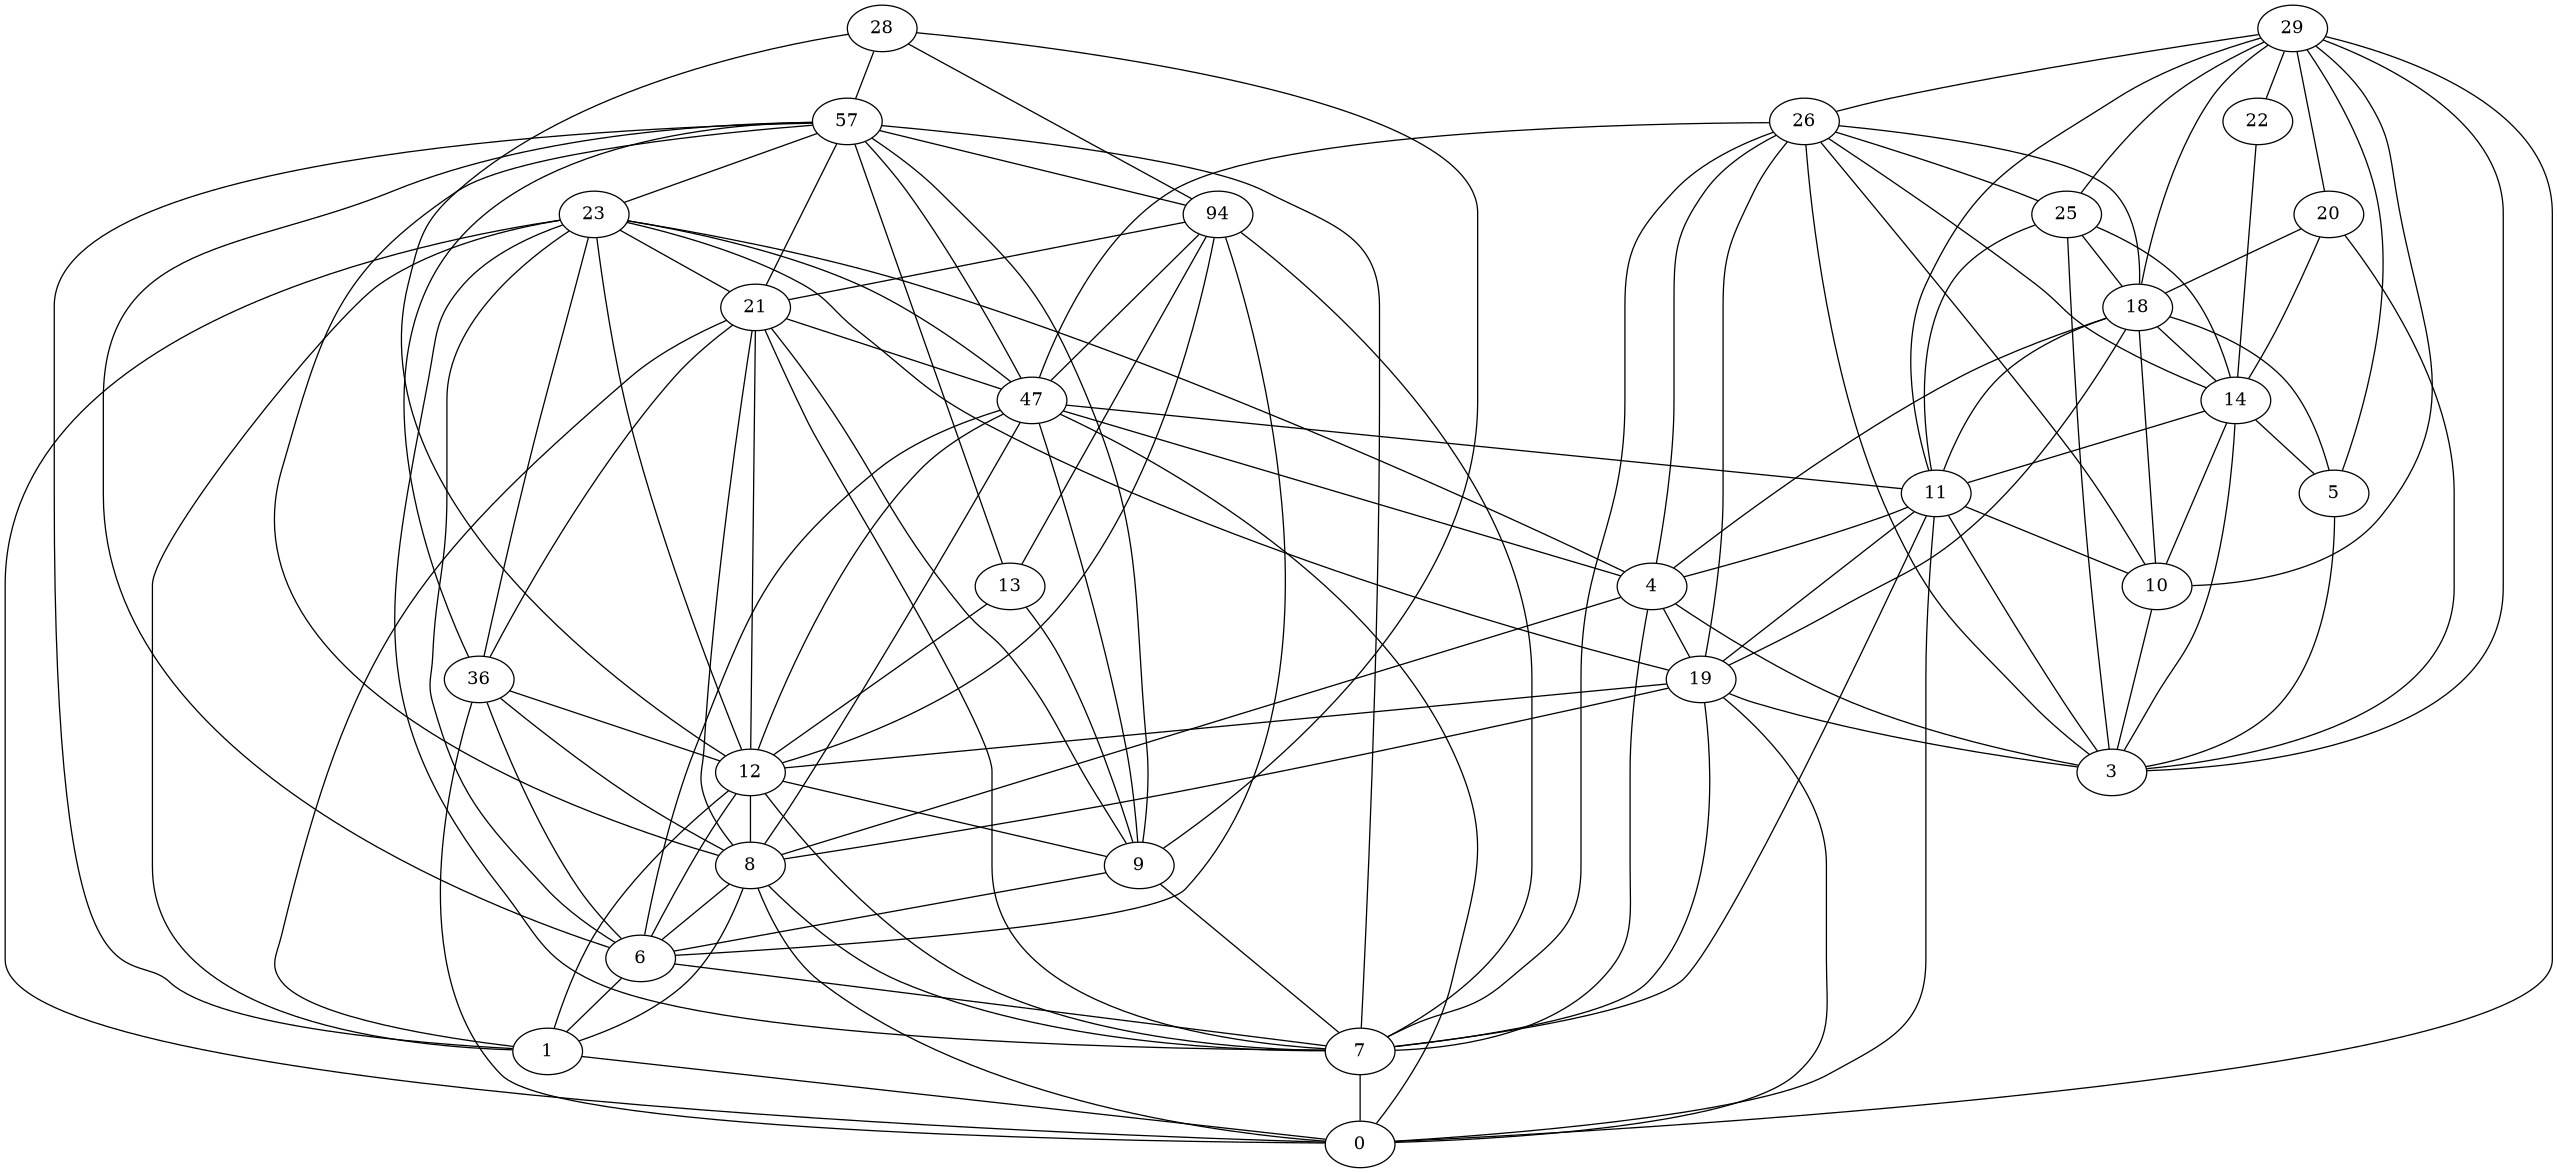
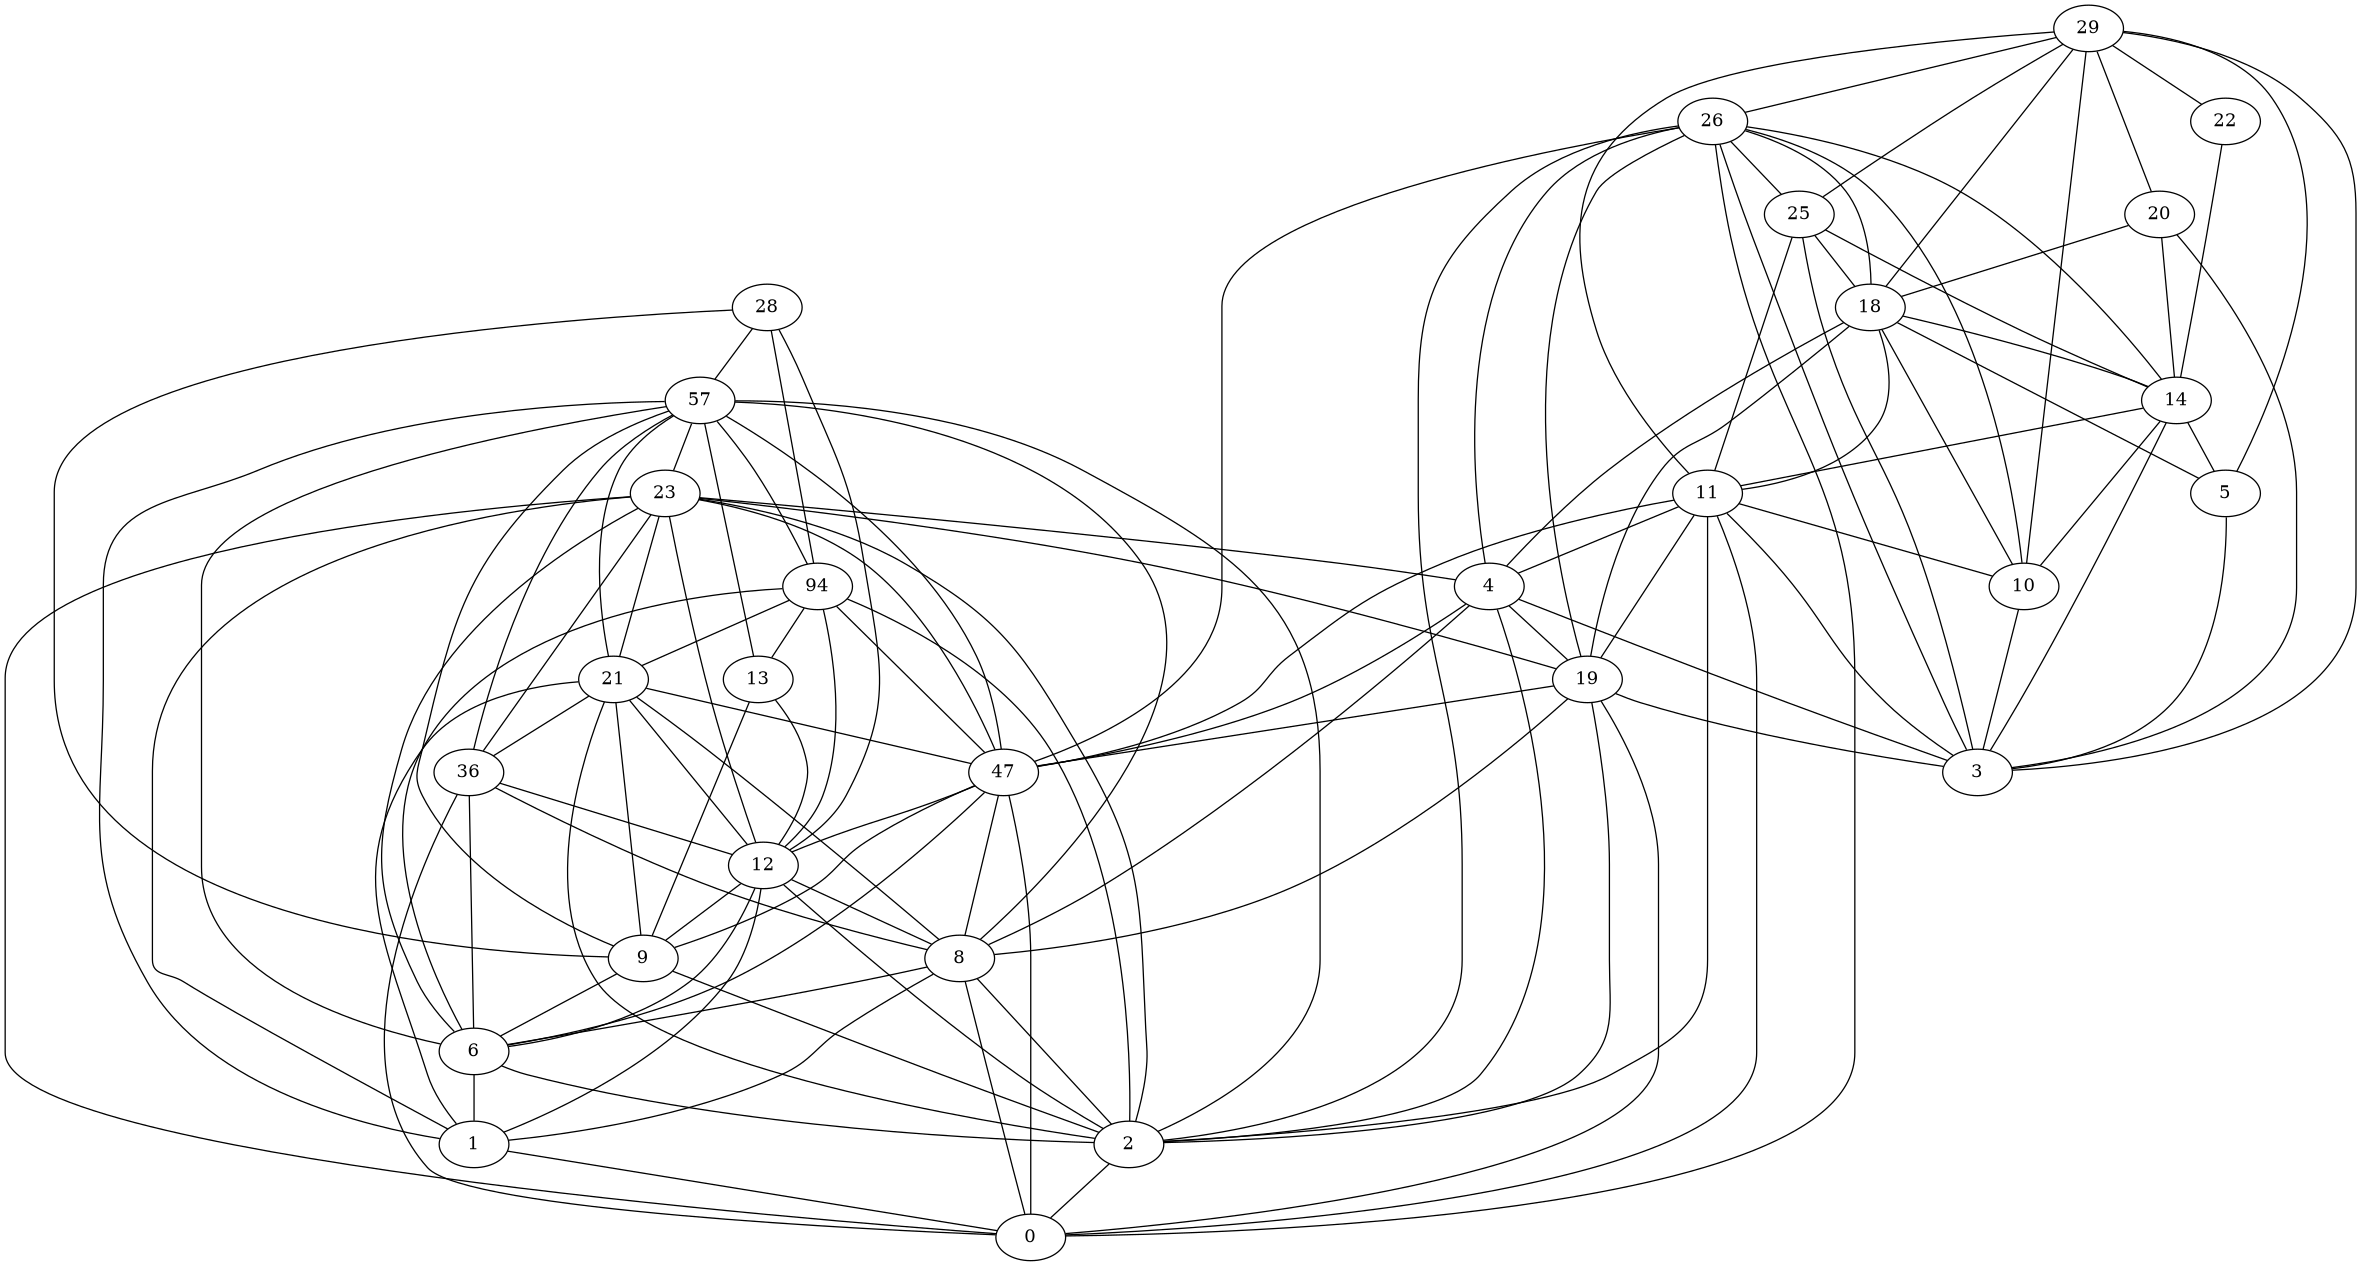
(1248, 724) -> (1296, 726)
(2504, 1004) -> (1855, 1009)
(1360, 1051) -> (1129, 1144)
